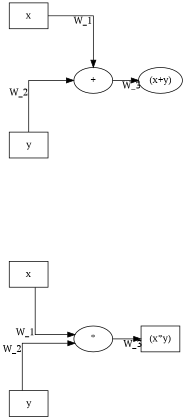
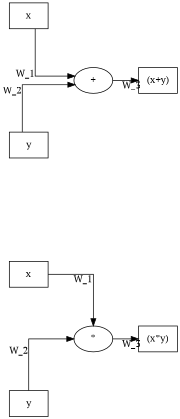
(160, 80) -> (158, 80)
